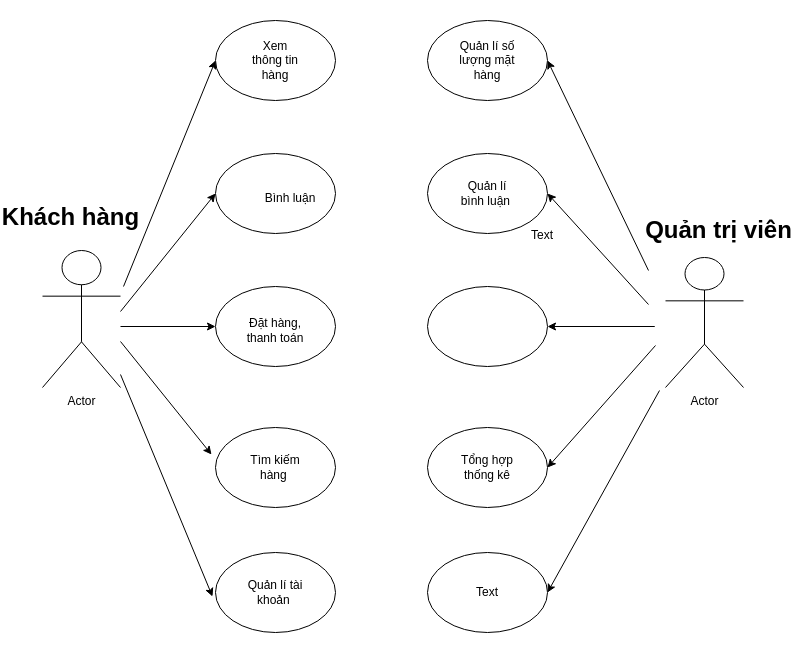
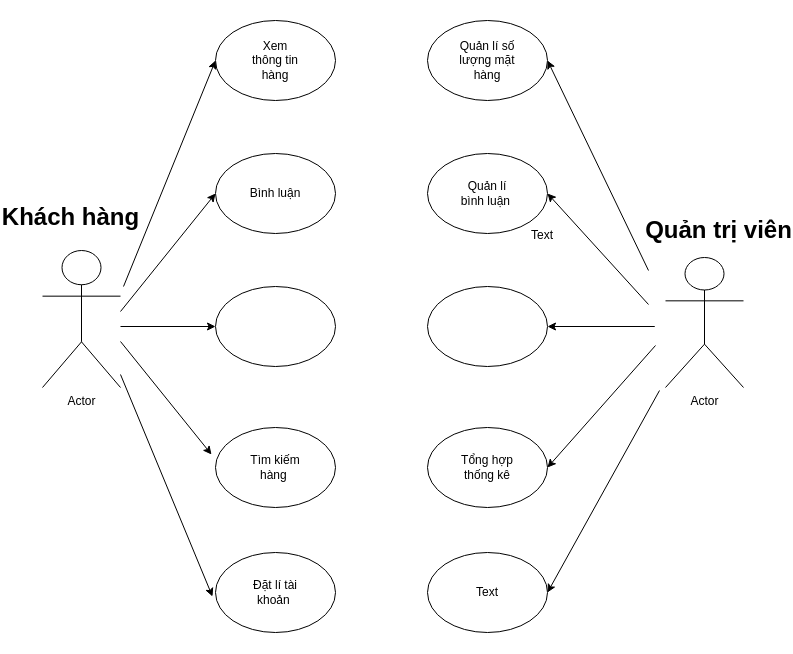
(291, 199) -> (276, 194)
(276, 331) -> none
(276, 593) -> (276, 593)
